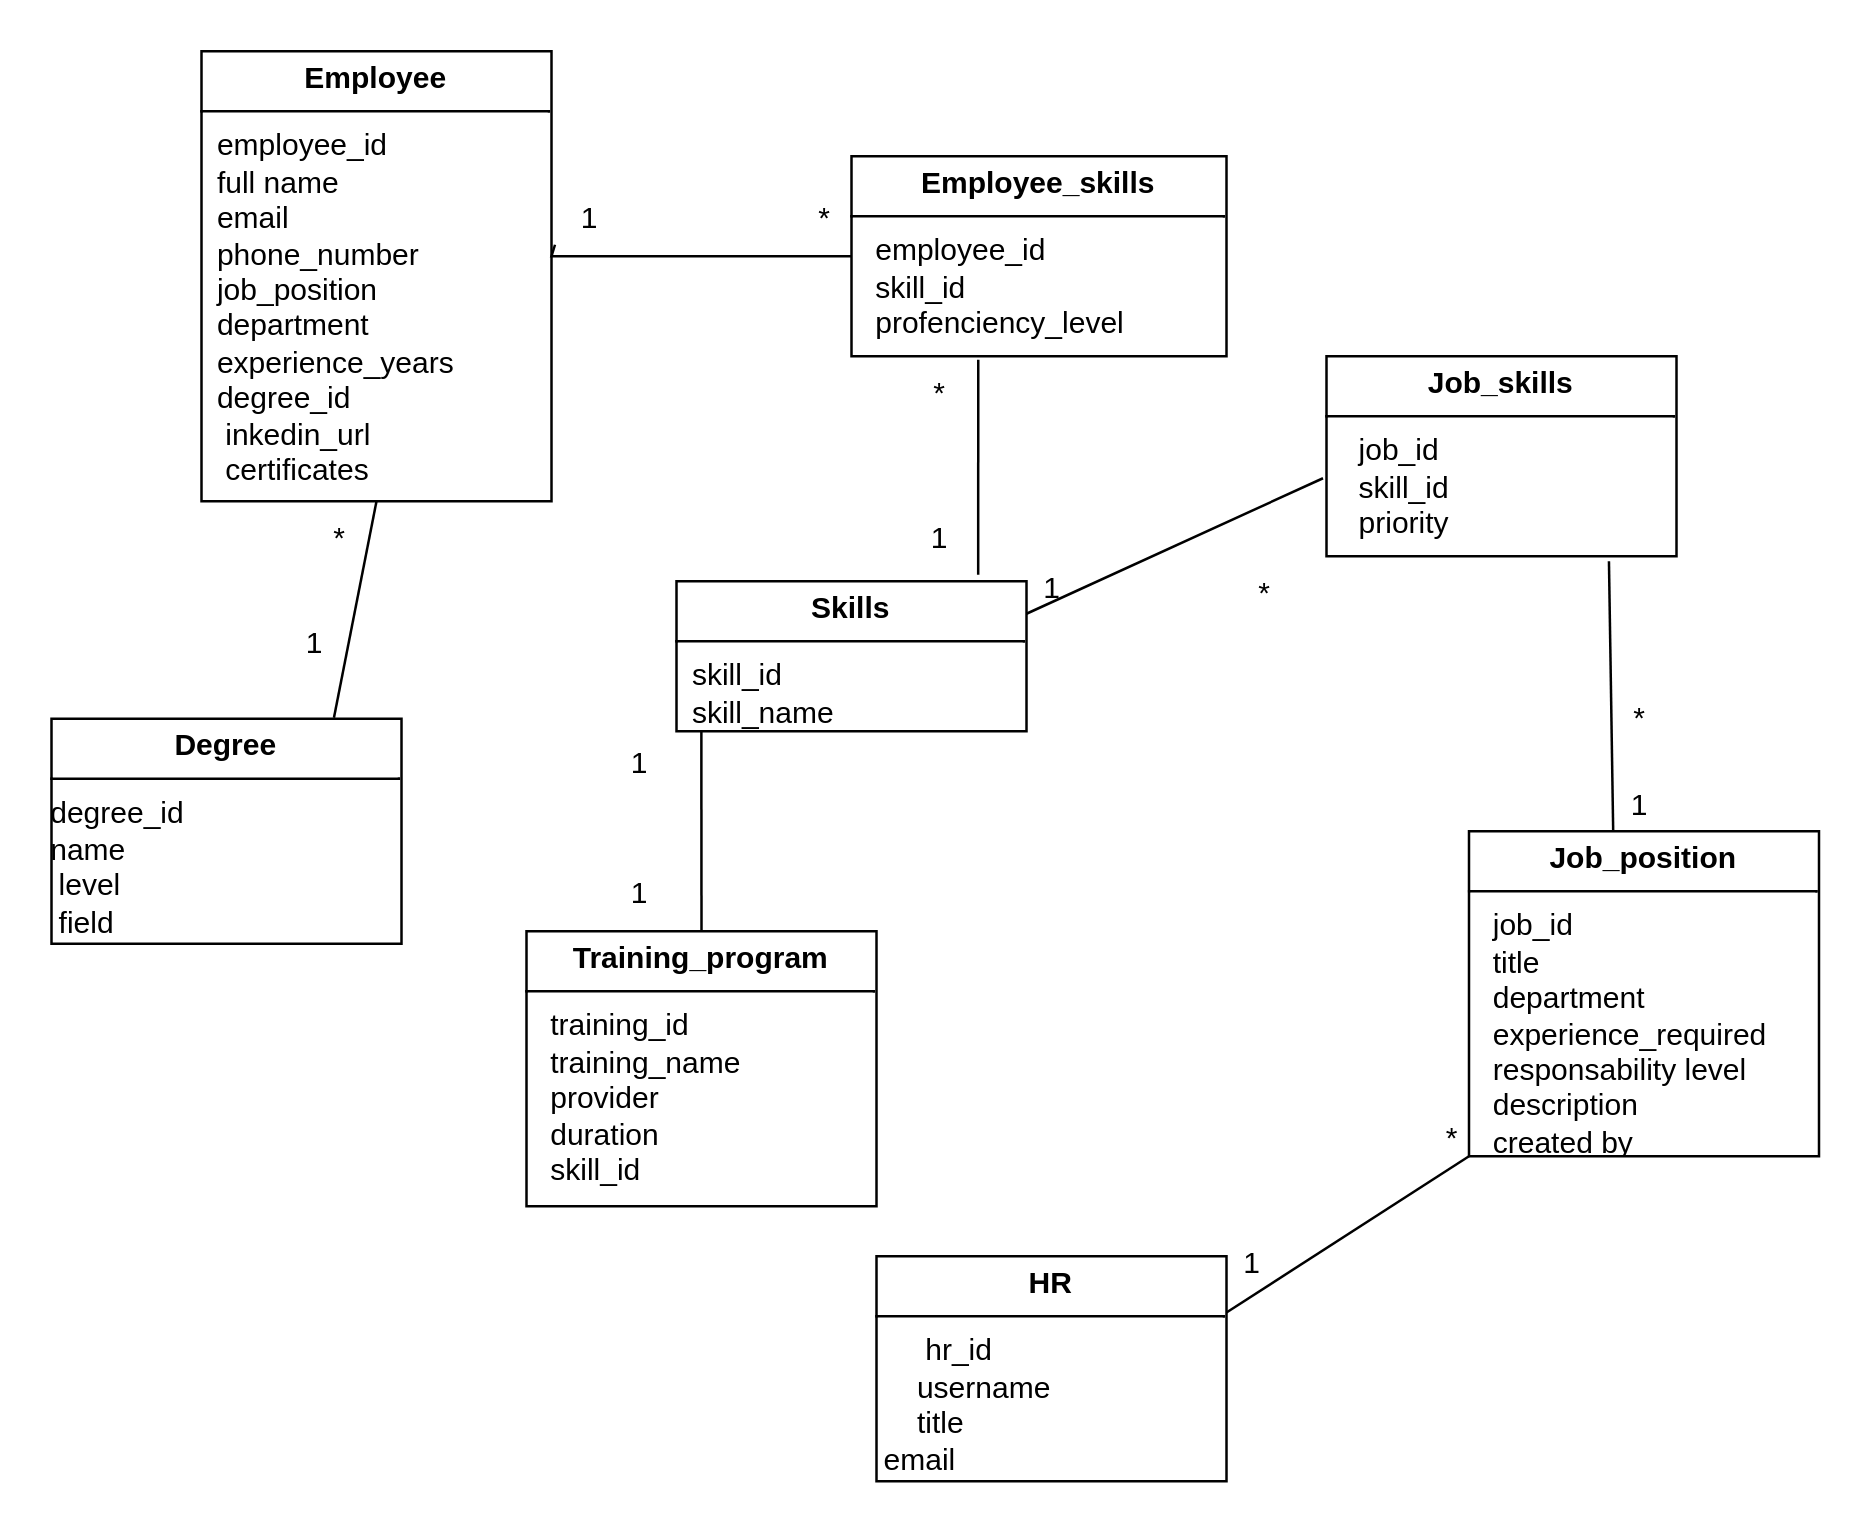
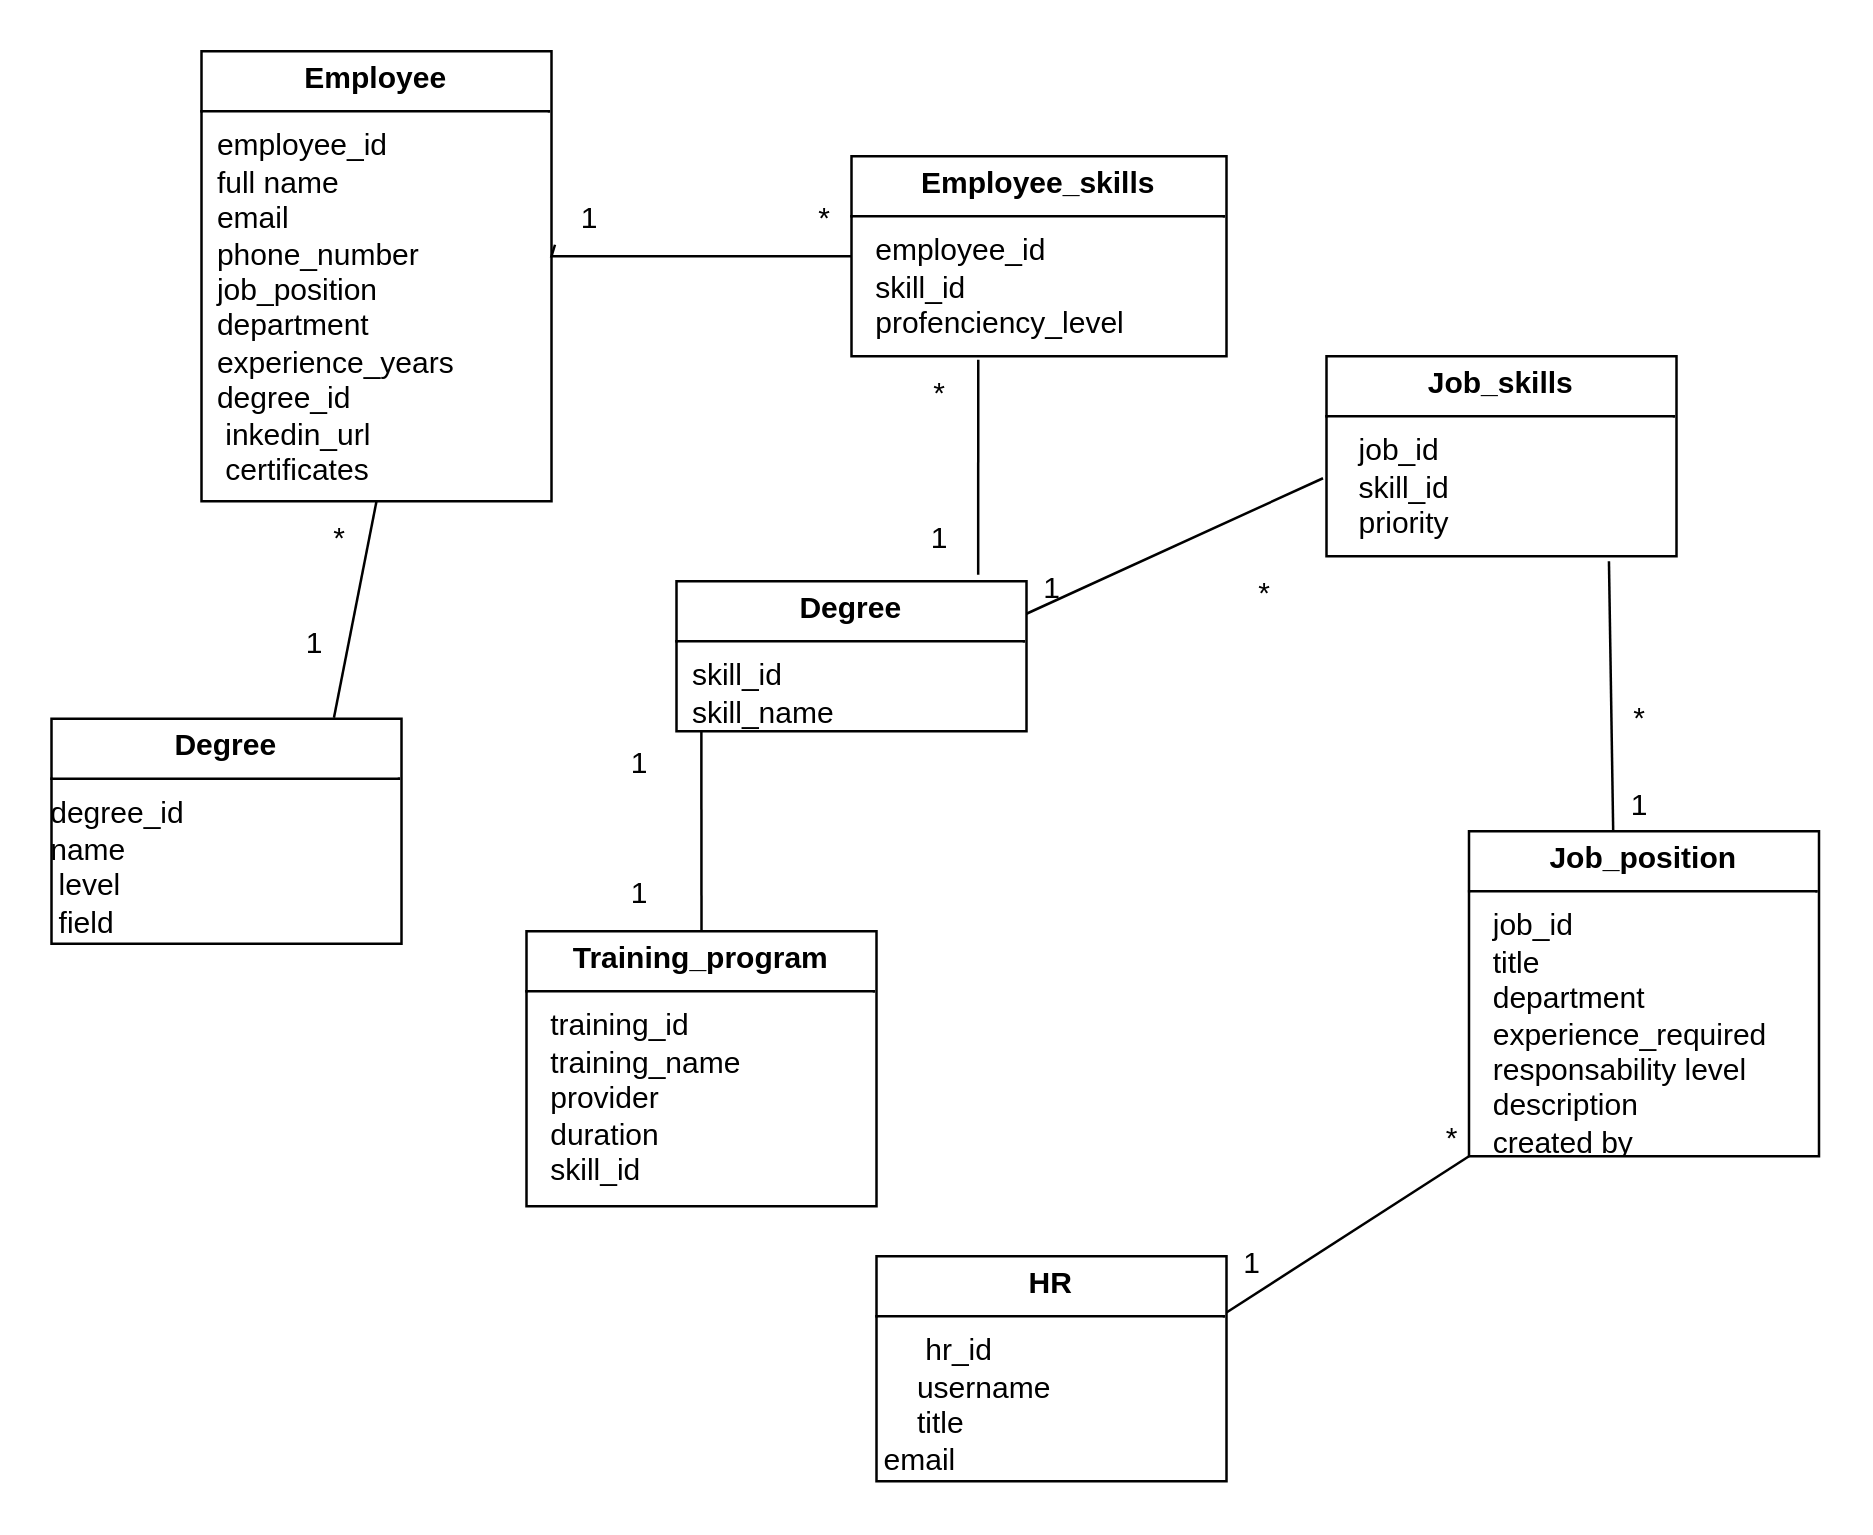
(854, 635) -> (854, 635)
